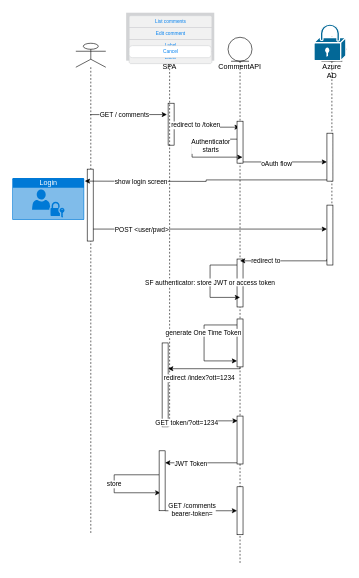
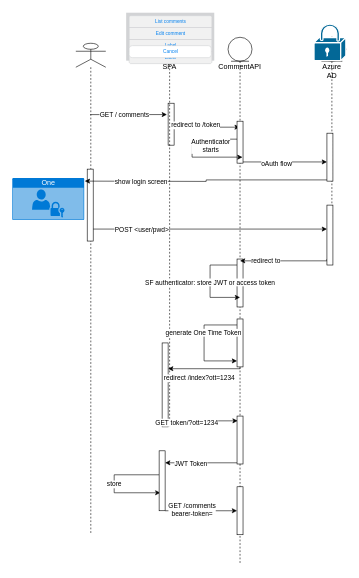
(49, 183) -> (49, 183)
